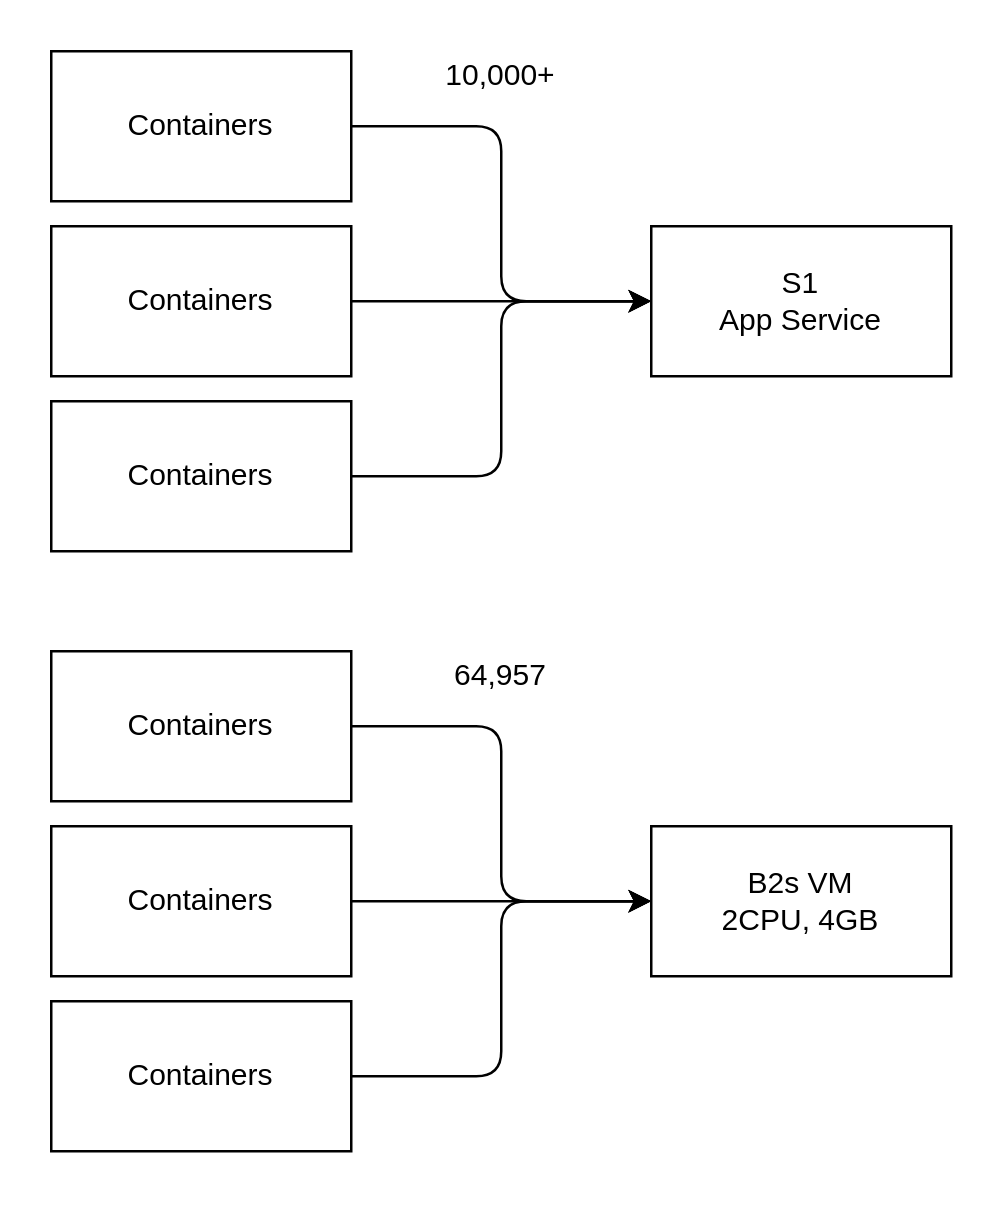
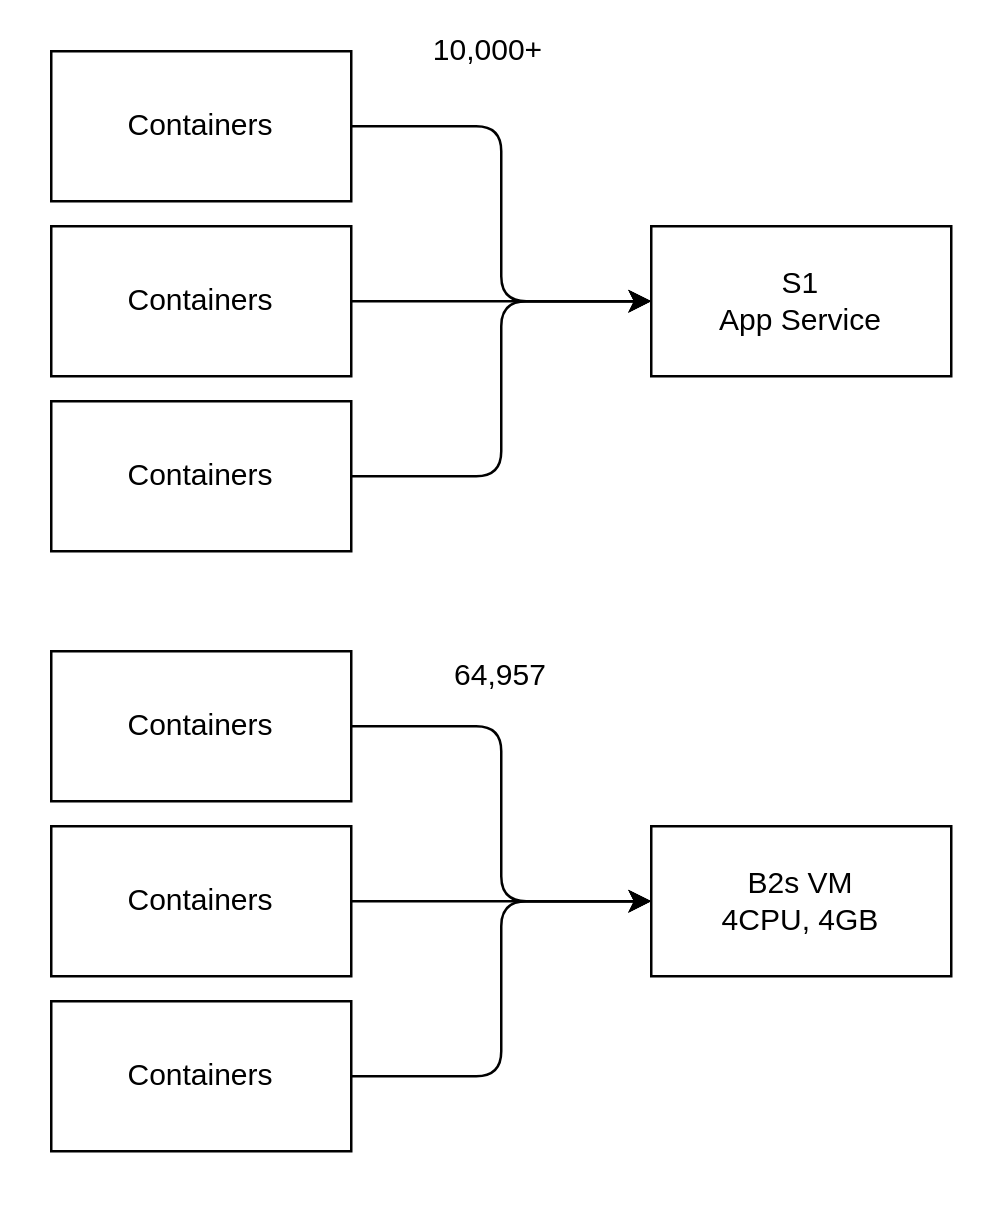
(501, 76) -> (489, 51)
(801, 901) -> (801, 901)
